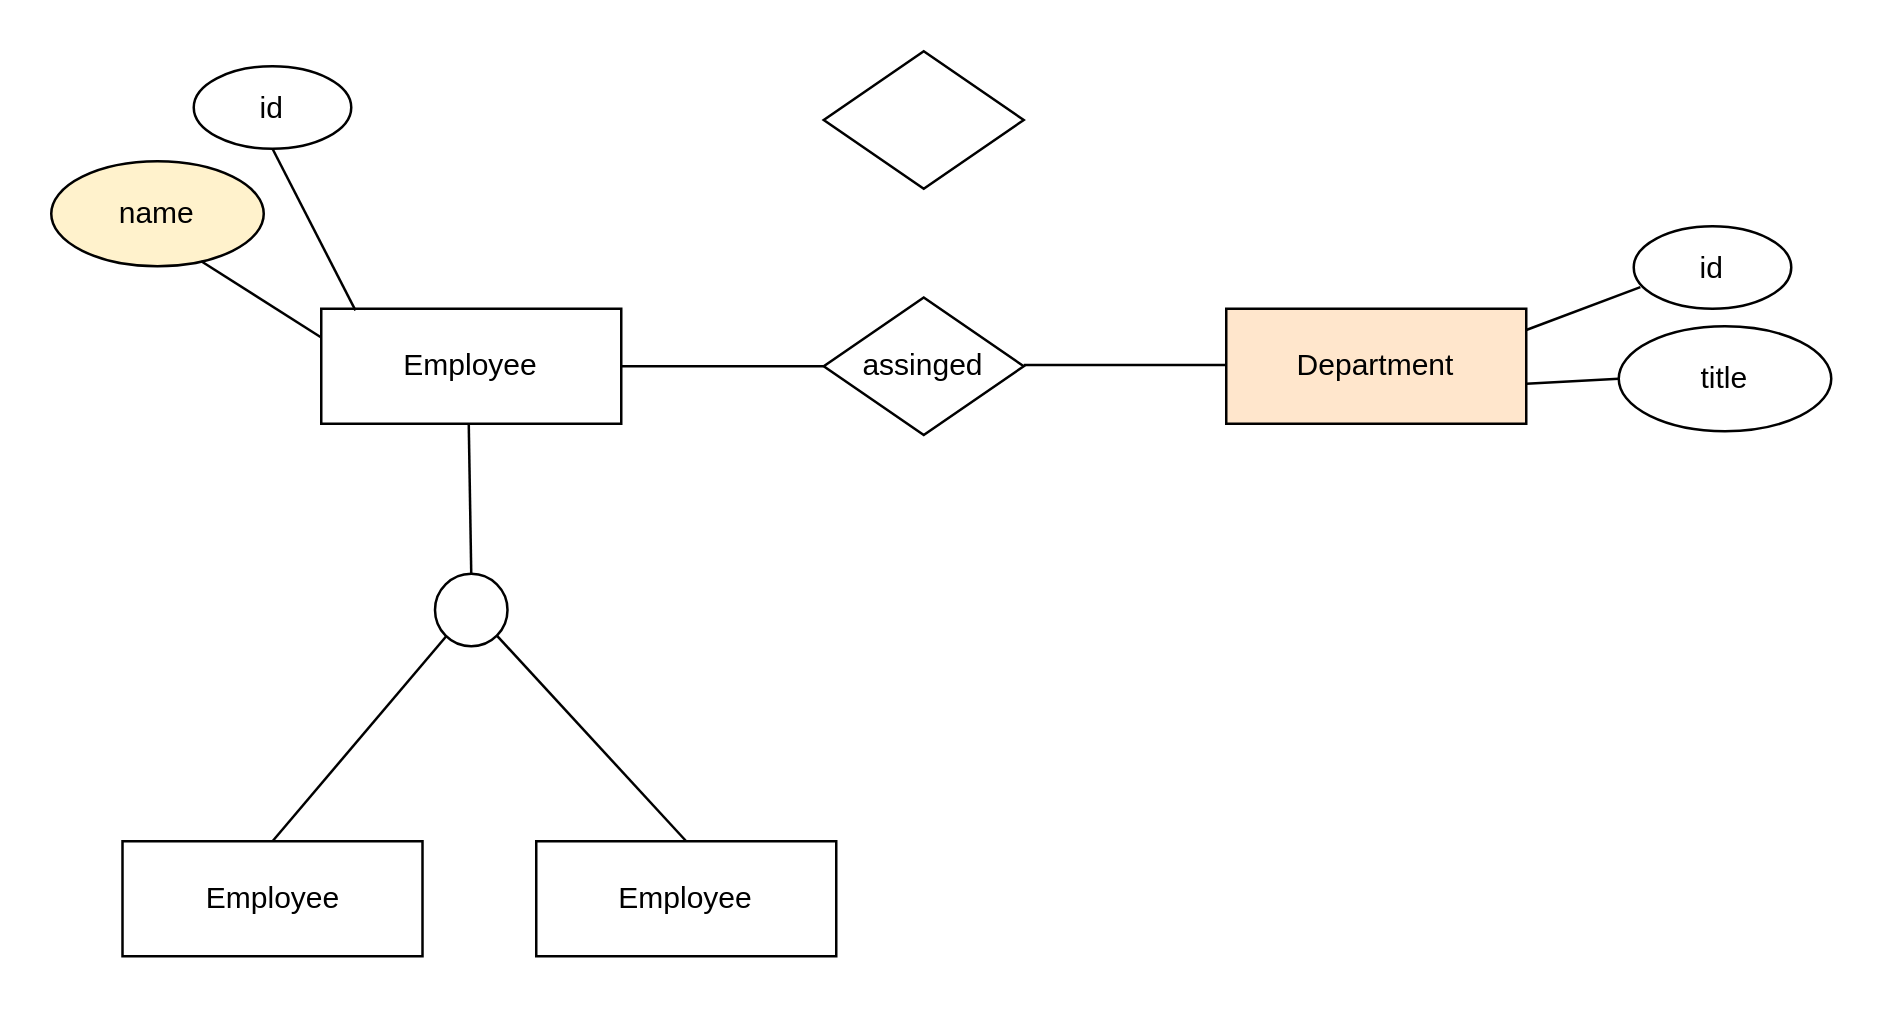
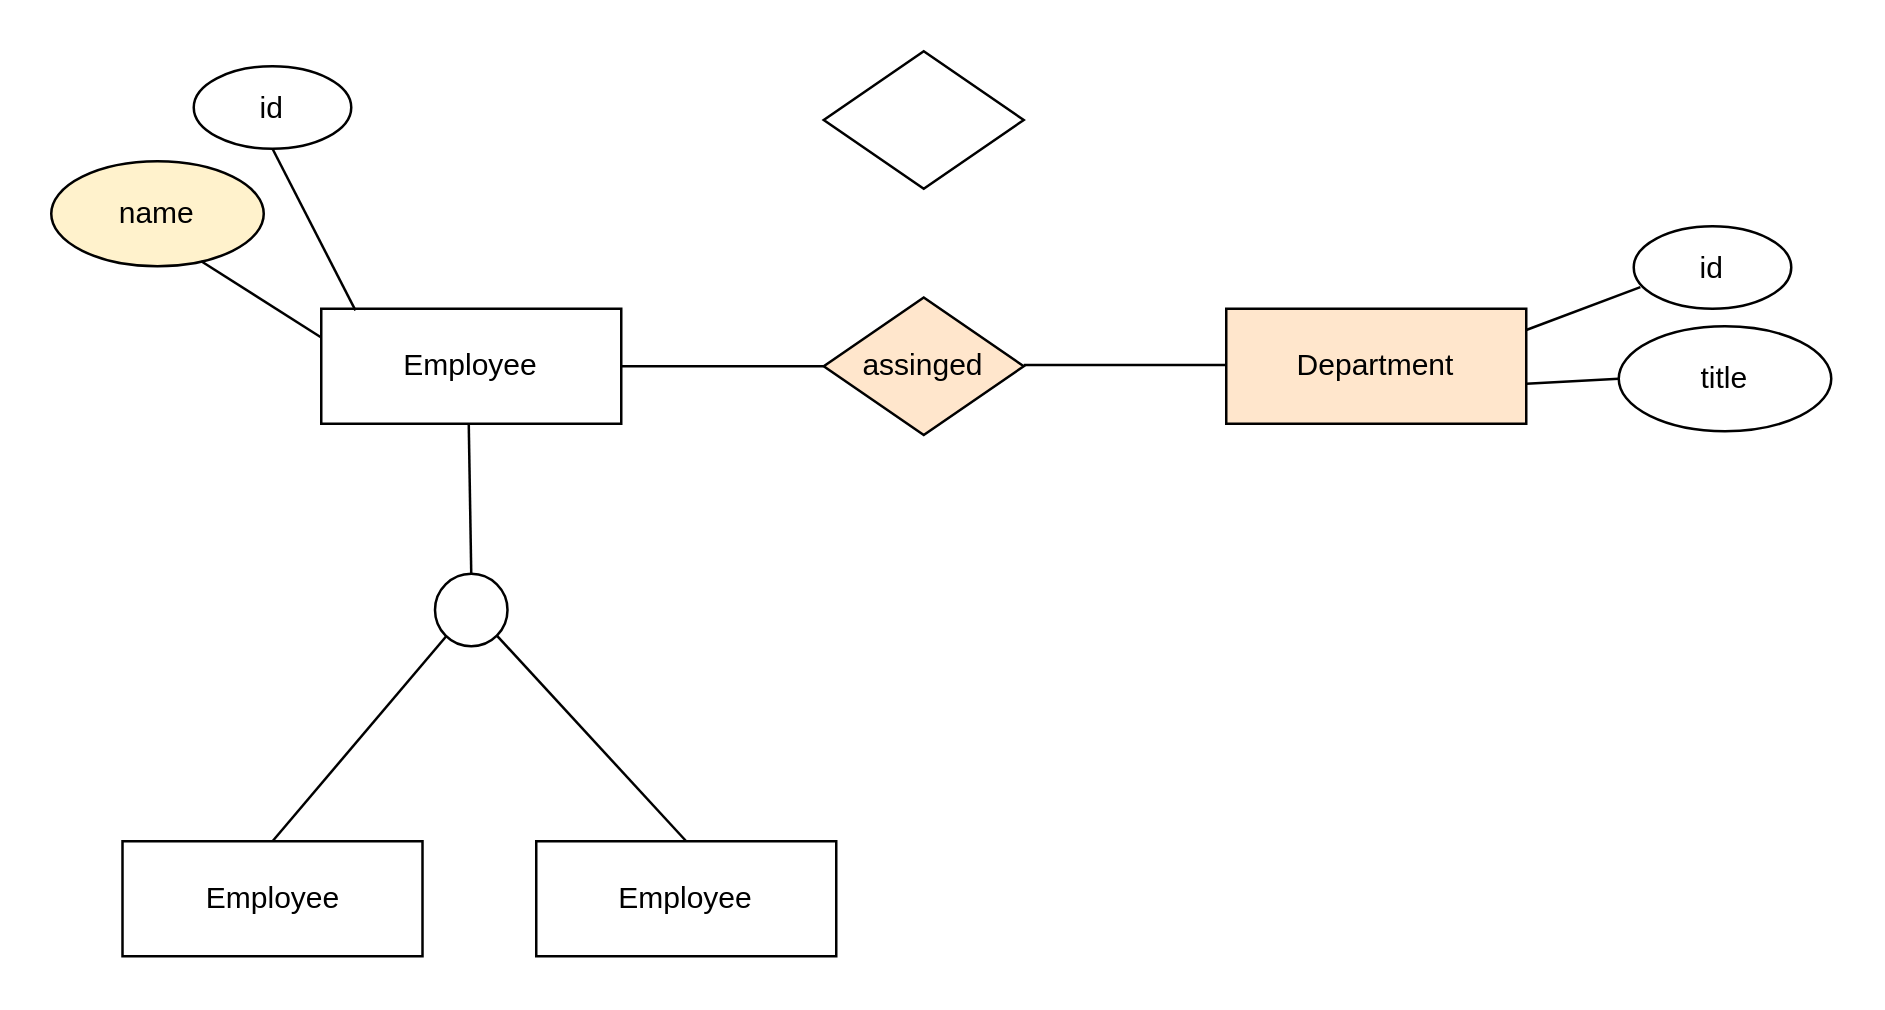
(924, 366) -> (924, 366)
